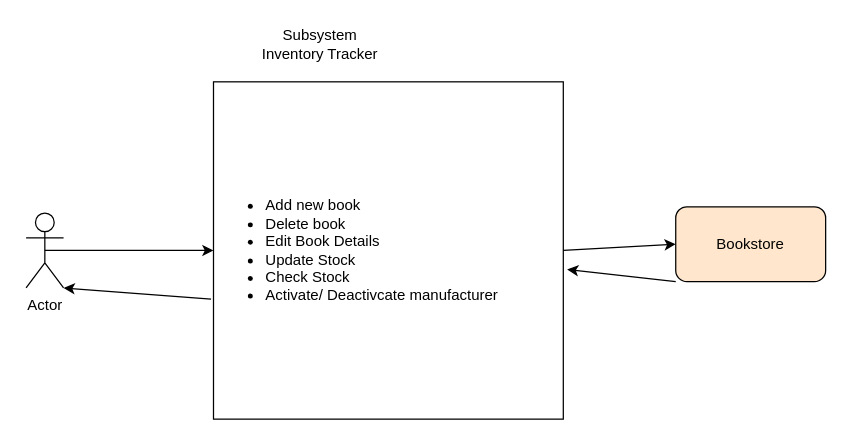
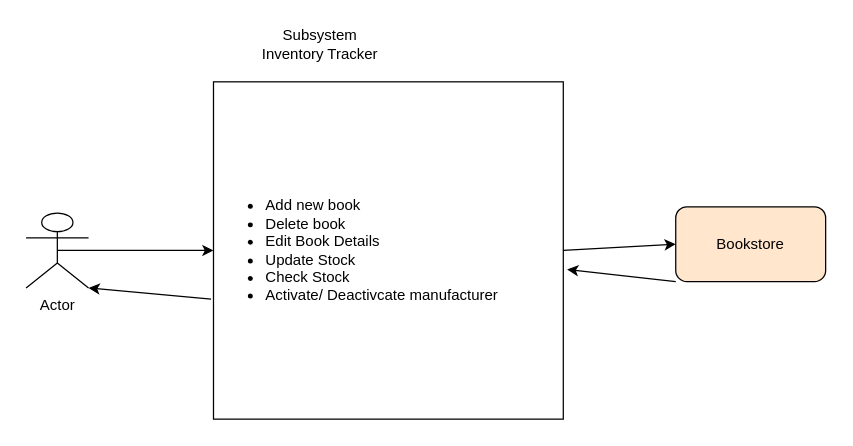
(44, 251) -> (57, 251)
